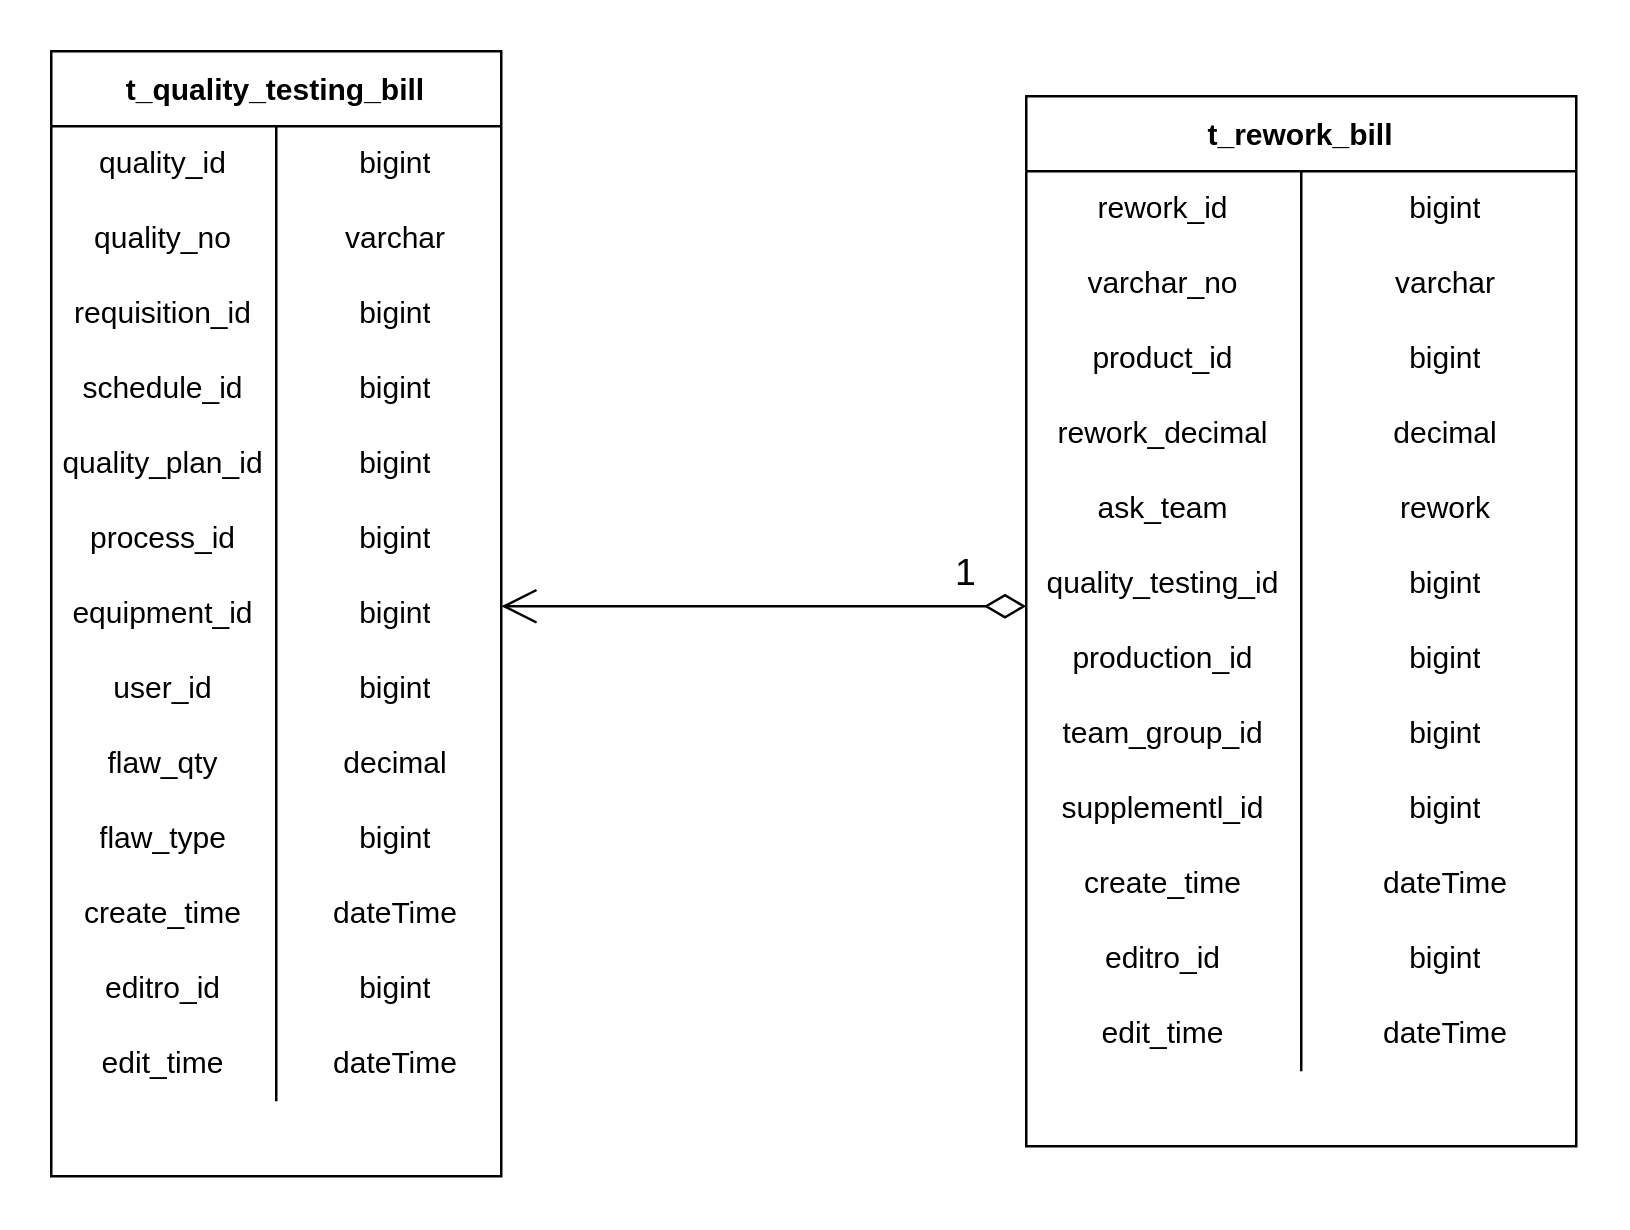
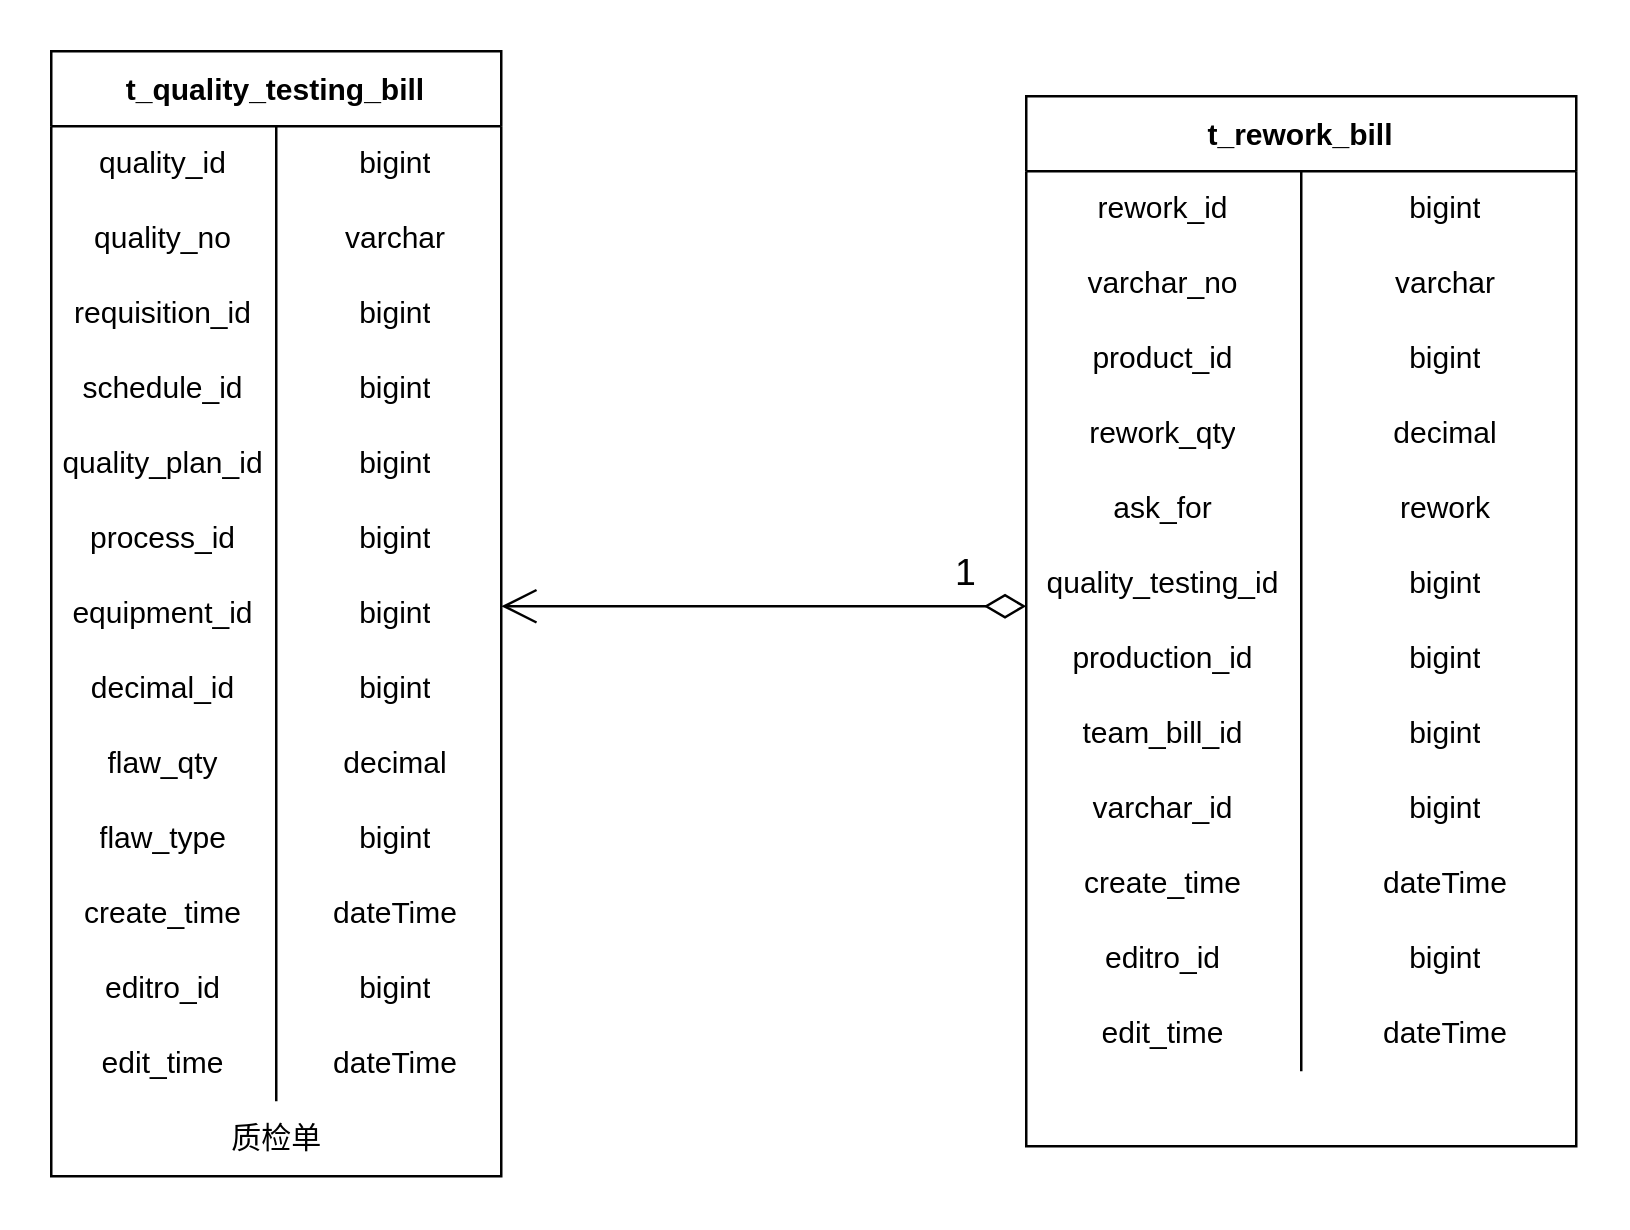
(1164, 434) -> (1164, 434)
(1164, 509) -> (1164, 509)
(164, 689) -> (164, 689)
(1164, 734) -> (1164, 734)
(1164, 809) -> (1164, 809)
none -> (276, 1139)
